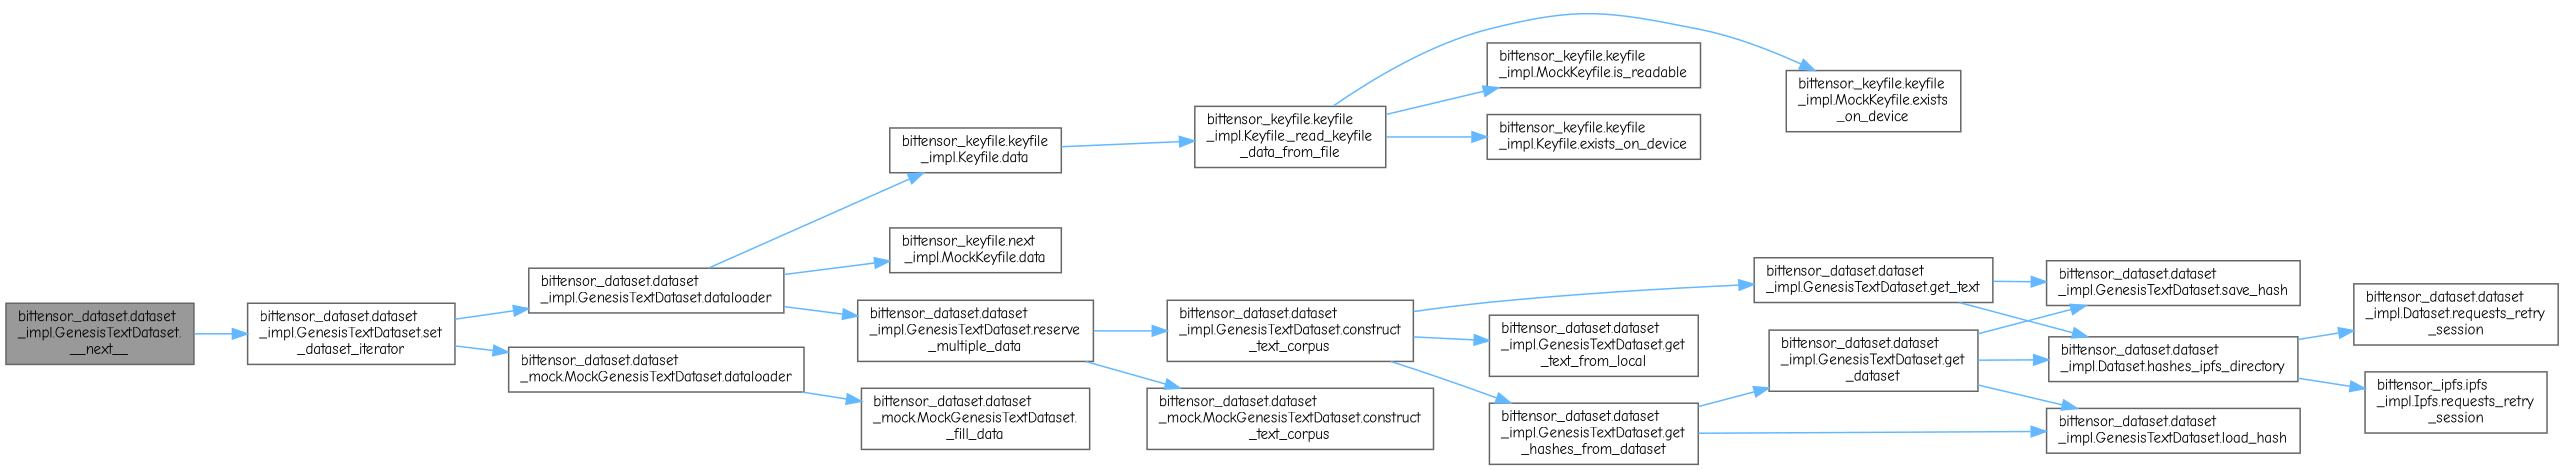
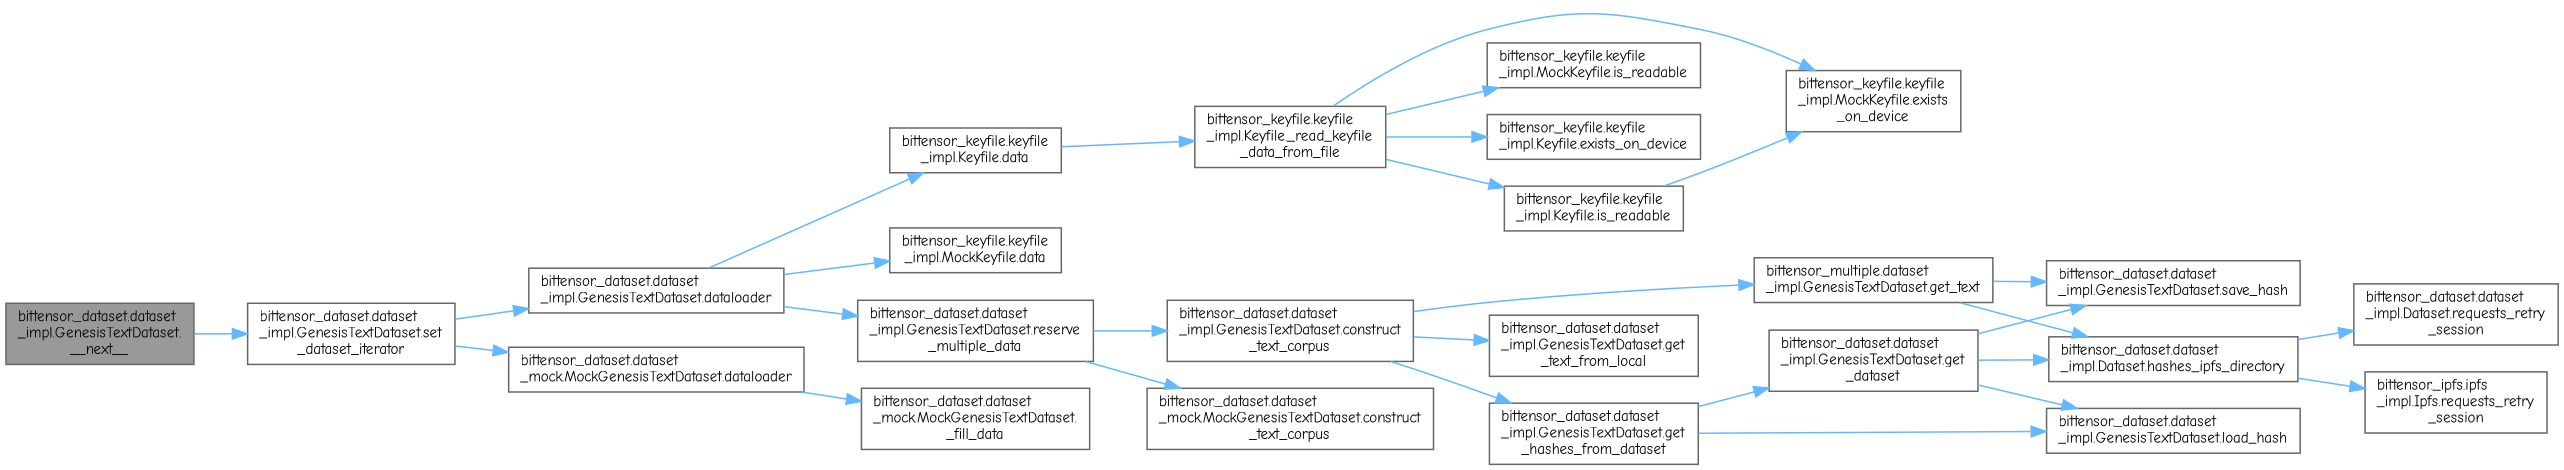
none -> (1594, 209)
(976, 250) -> (976, 250)
(1874, 280) -> (1874, 280)
